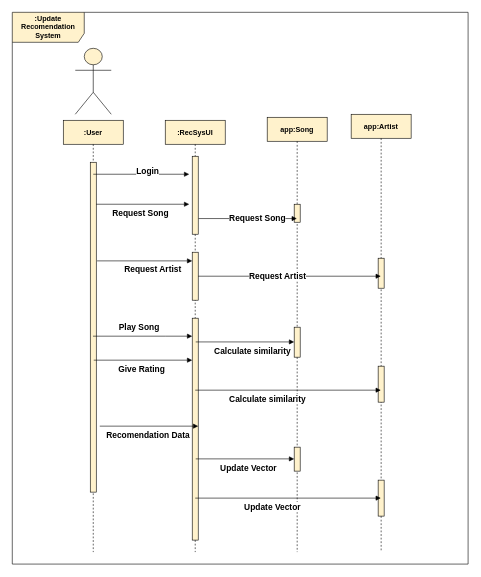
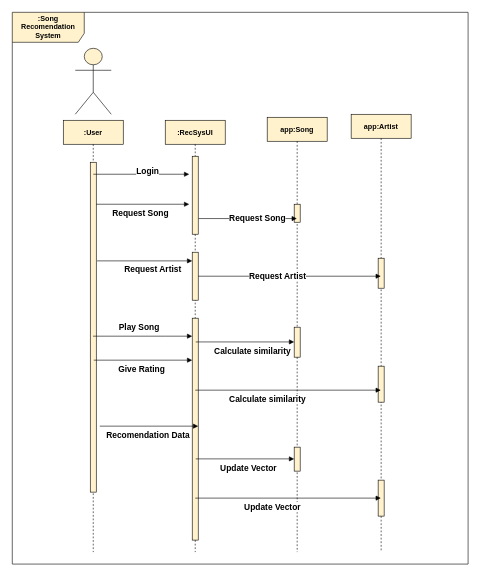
(48, 27) -> (48, 27)
